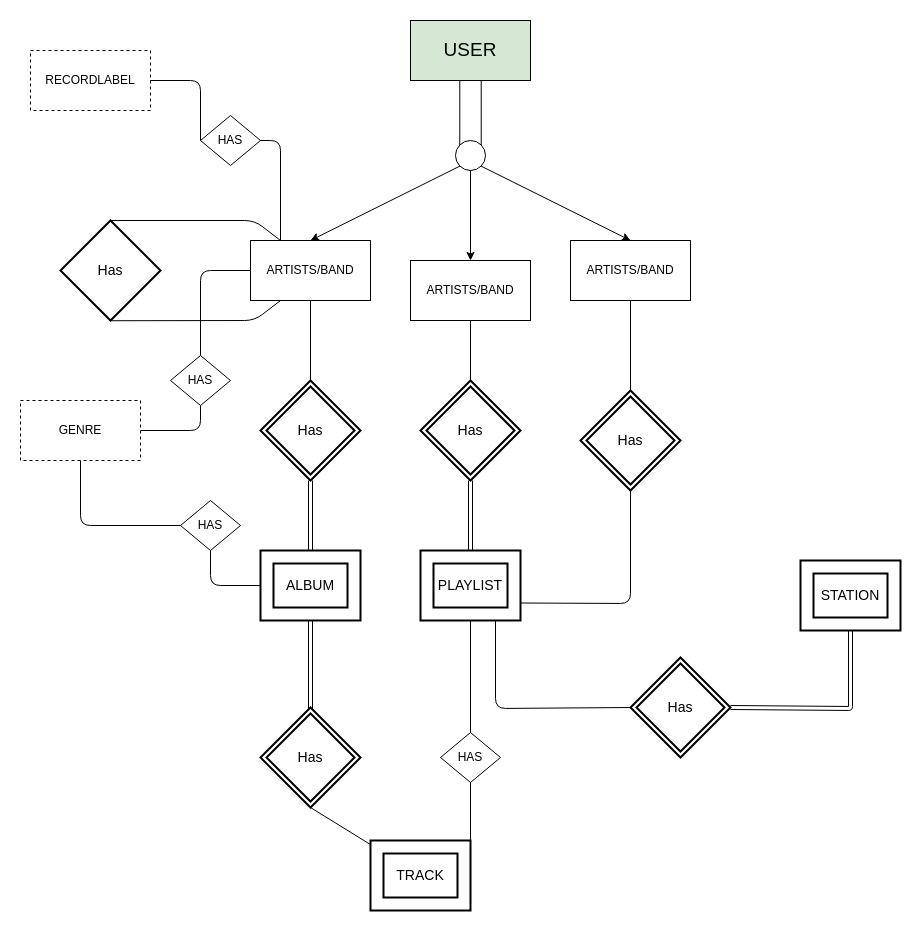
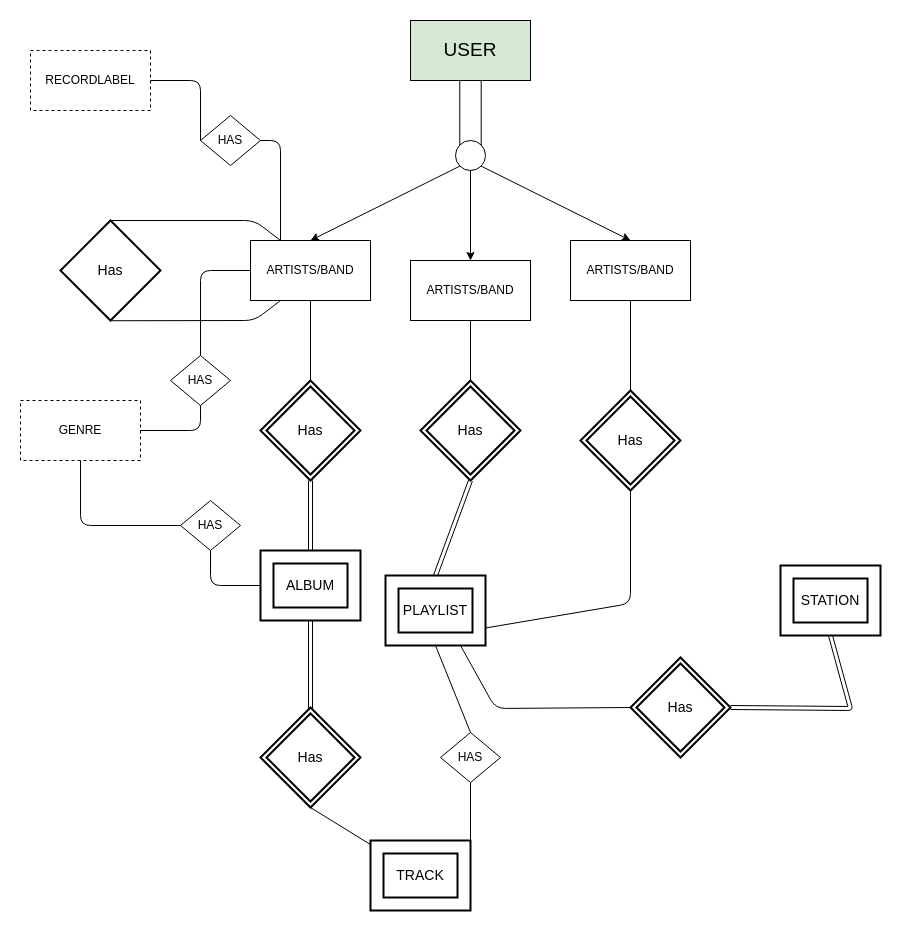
(471, 586) -> (436, 611)
(851, 596) -> (831, 601)
